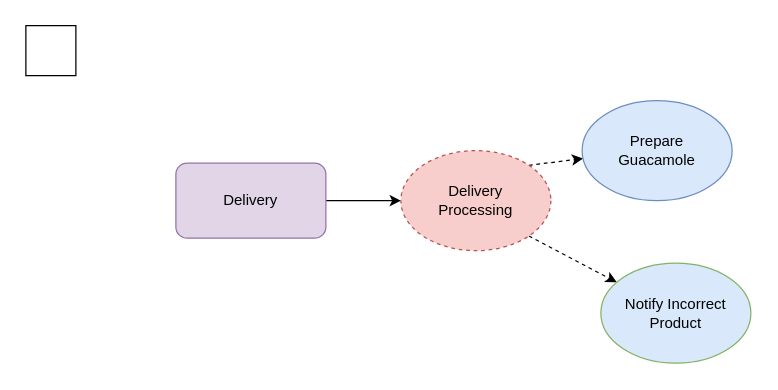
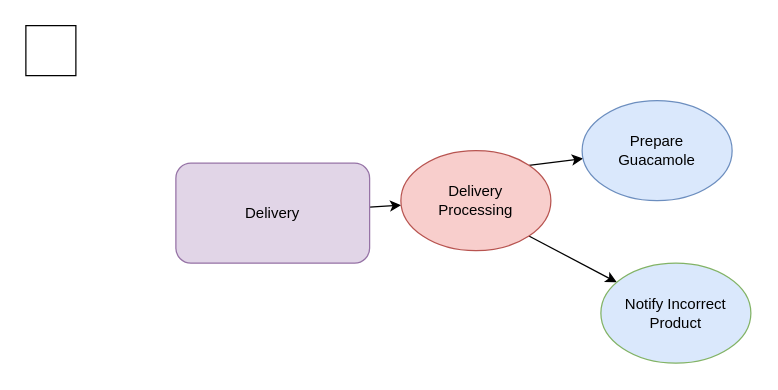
(551, 163) -> (551, 163)
(251, 201) -> (273, 213)
(476, 201) -> (476, 201)
(570, 258) -> (570, 258)
